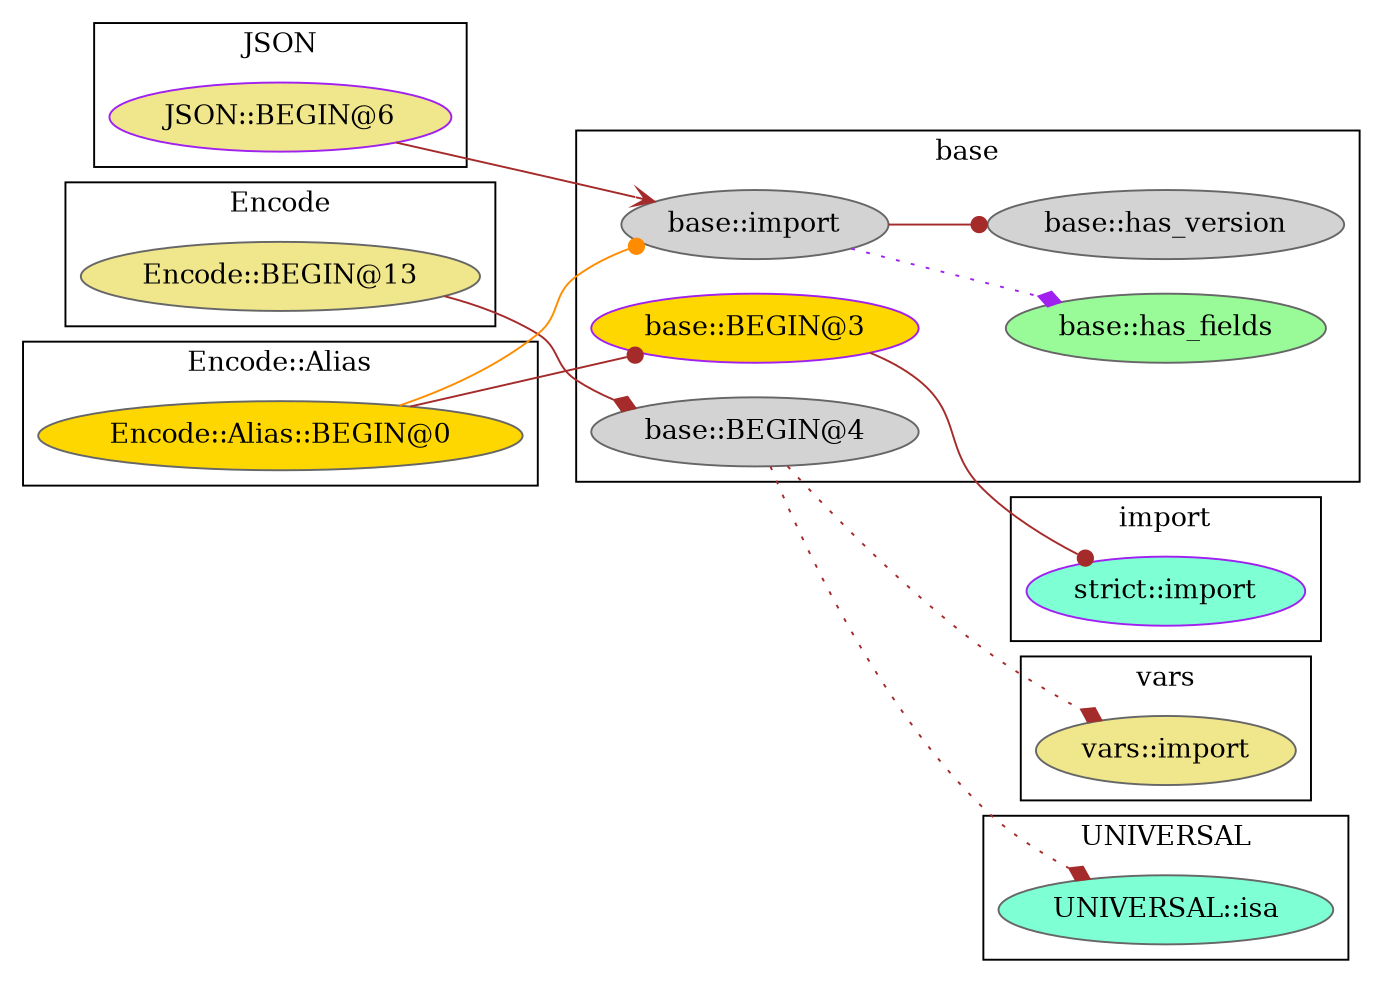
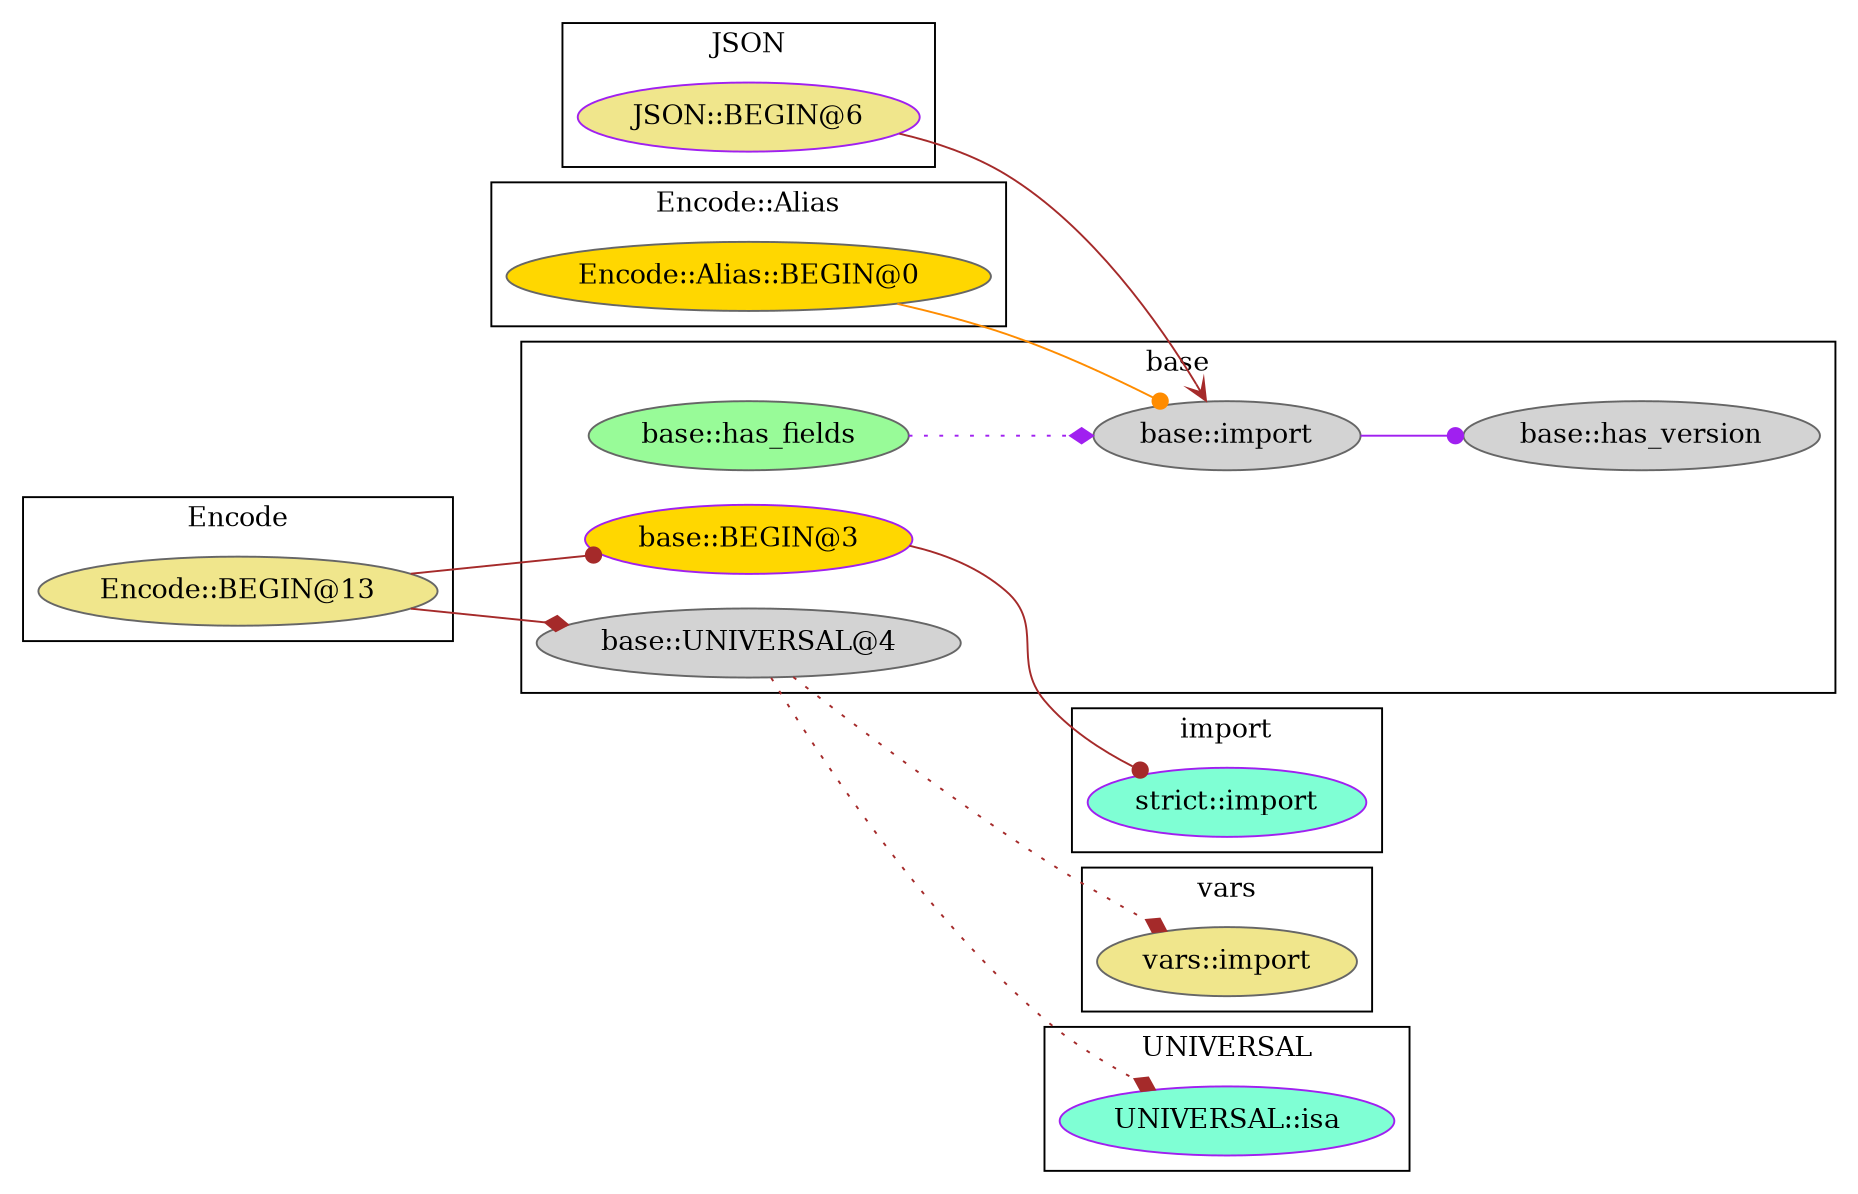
(930, 225) -> (1404, 436)
(945, 272) -> (989, 436)
(519, 382) -> (498, 565)
(755, 432) -> (749, 643)
(1166, 910) -> (1227, 1121)
